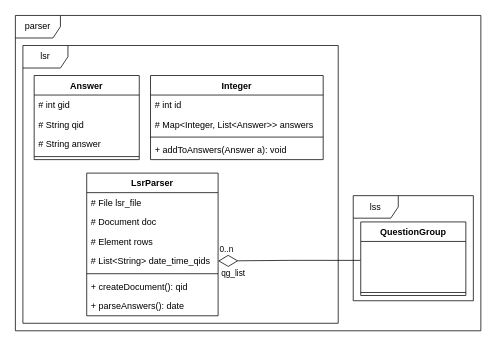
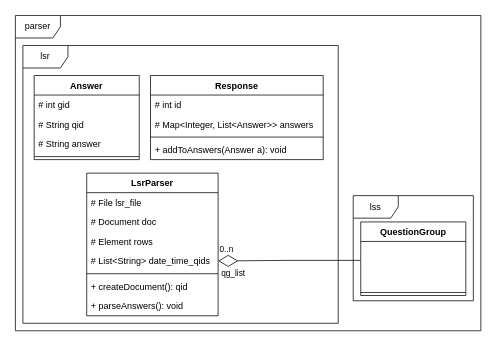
(236, 86) -> (236, 86)
(143, 306) -> (142, 306)
